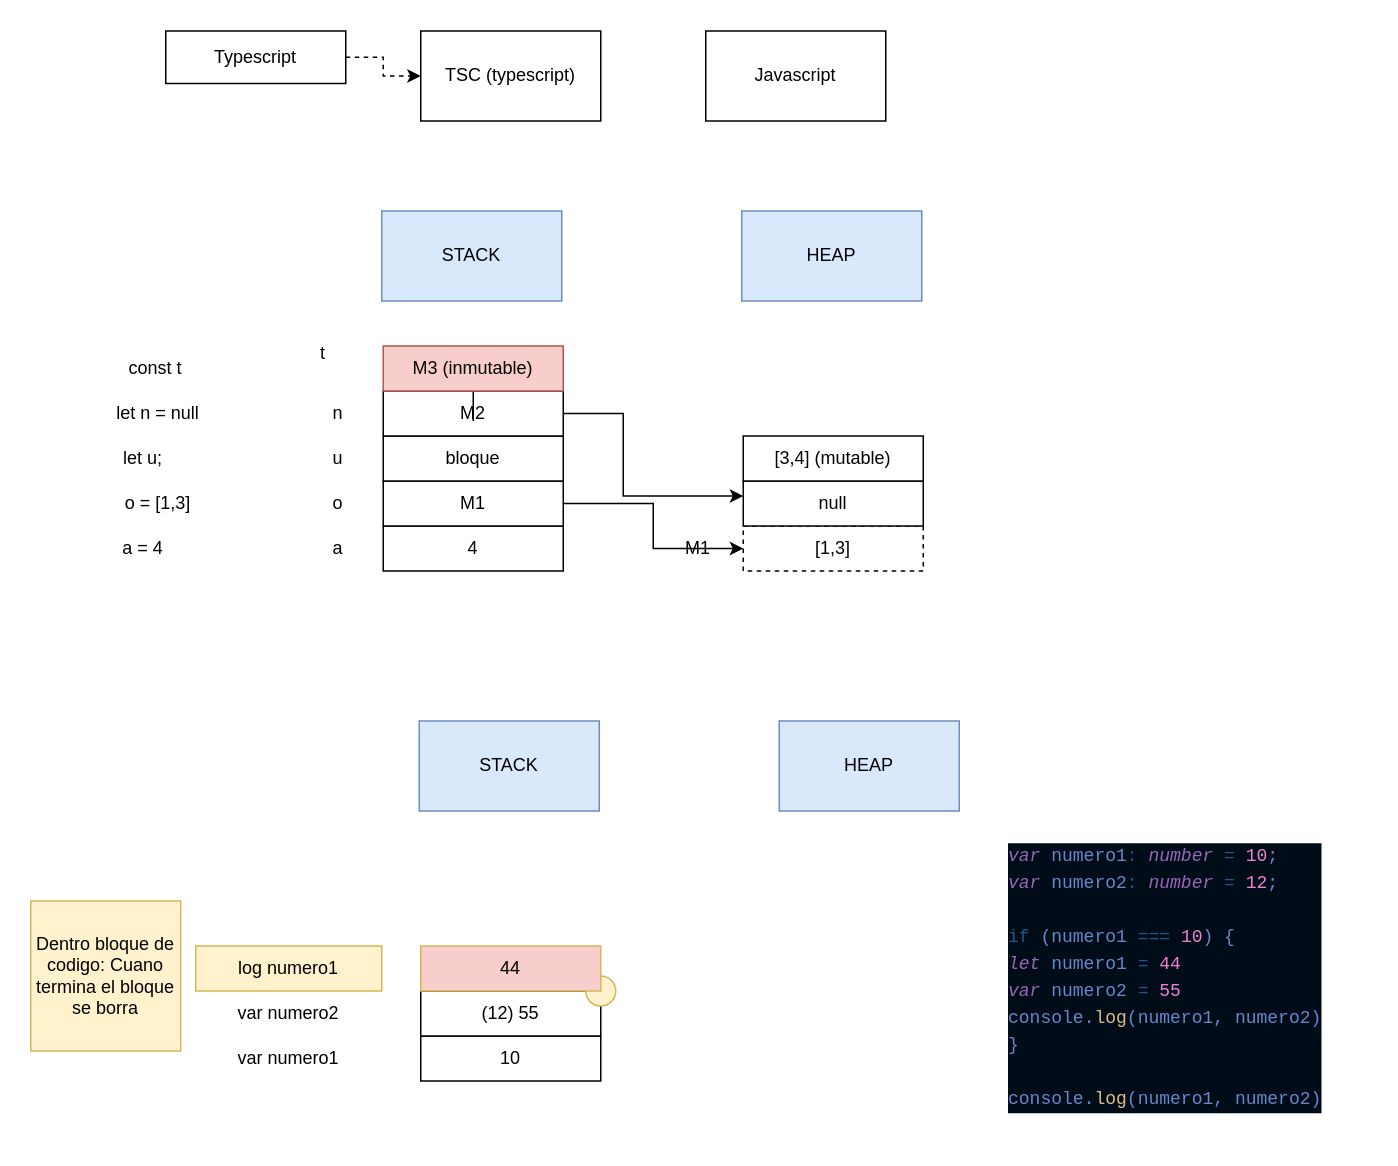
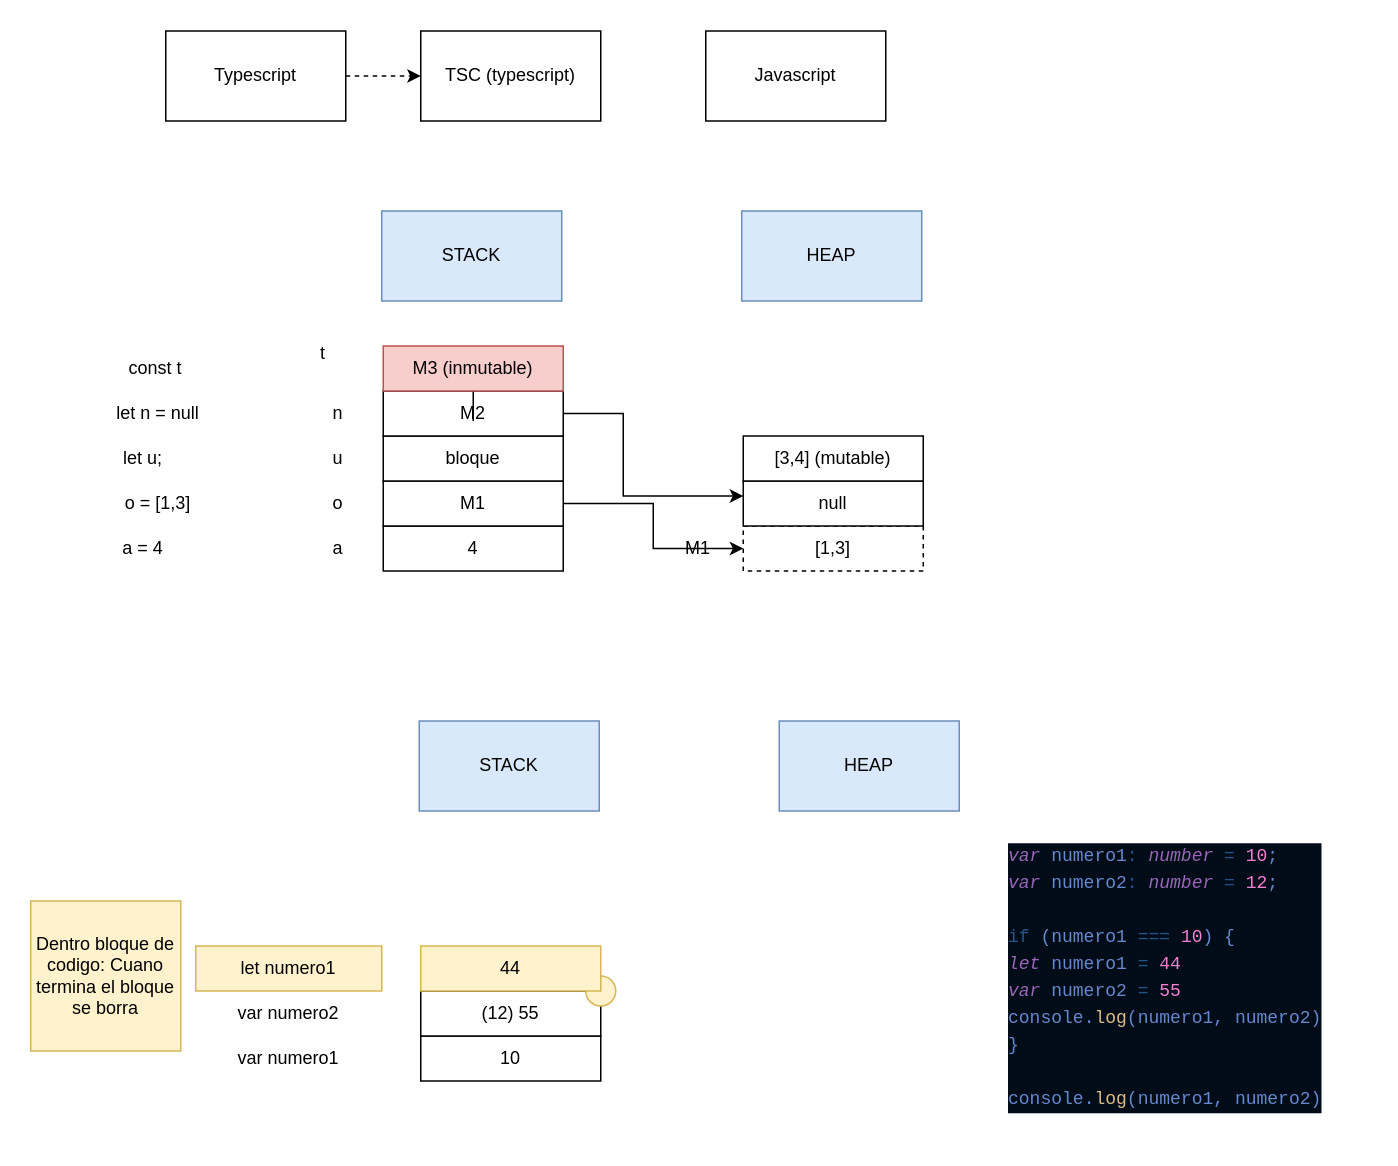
(256, 57) -> (256, 76)
(289, 968) -> (289, 968)
(511, 968) -> (511, 968)
